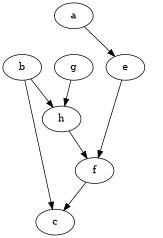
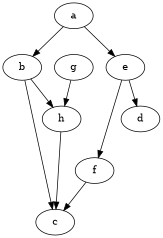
none -> (51, 39)
none -> (140, 119)
(76, 142) -> (59, 167)
